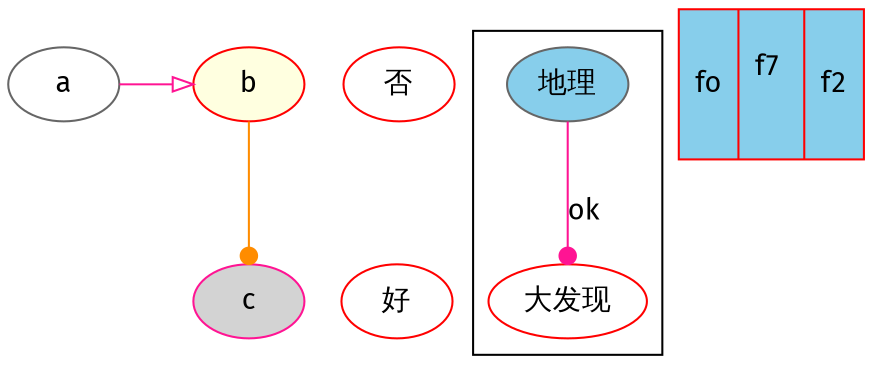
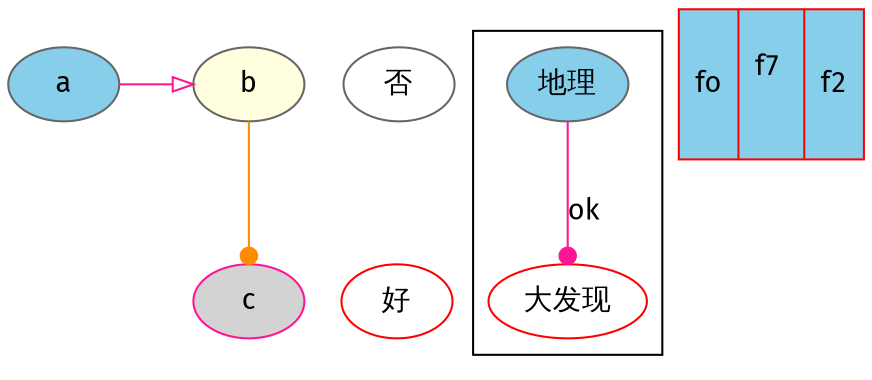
(64, 84) -> (64, 84)
(249, 84) -> (249, 84)
(399, 84) -> (399, 84)
